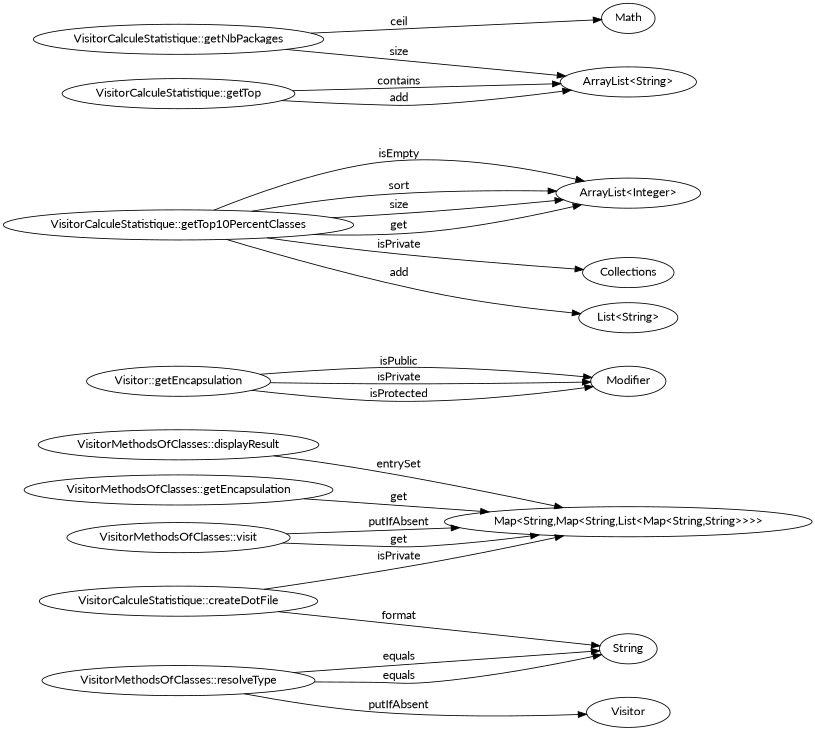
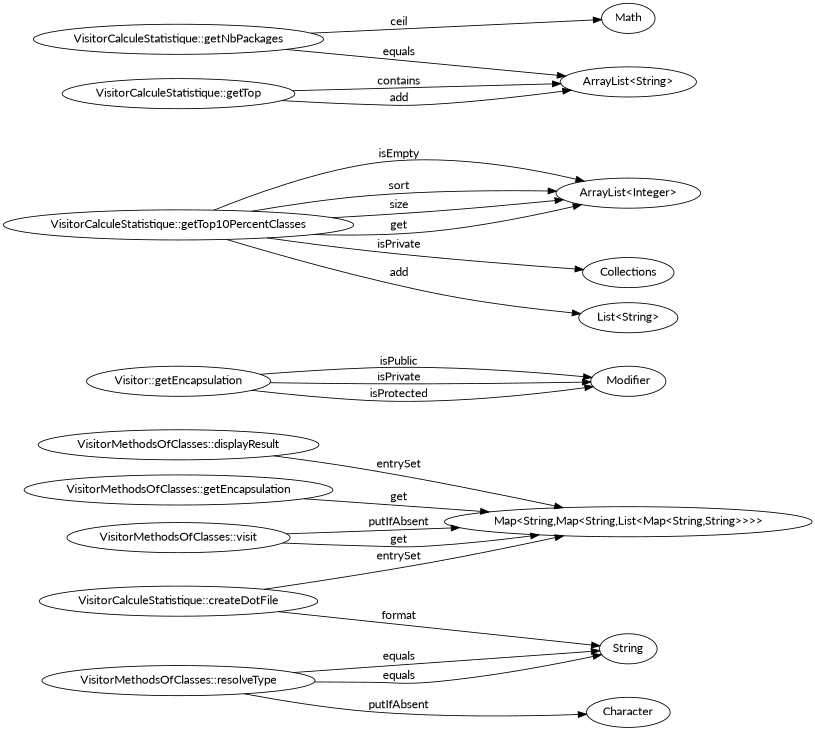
(399, 52) -> (399, 52)
(399, 556) -> (399, 556)
(628, 712) -> (628, 712)
